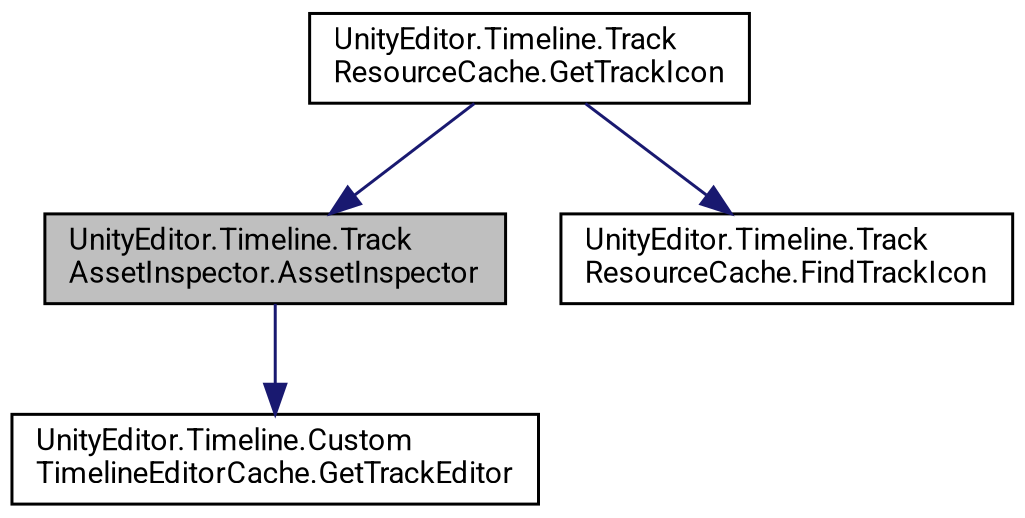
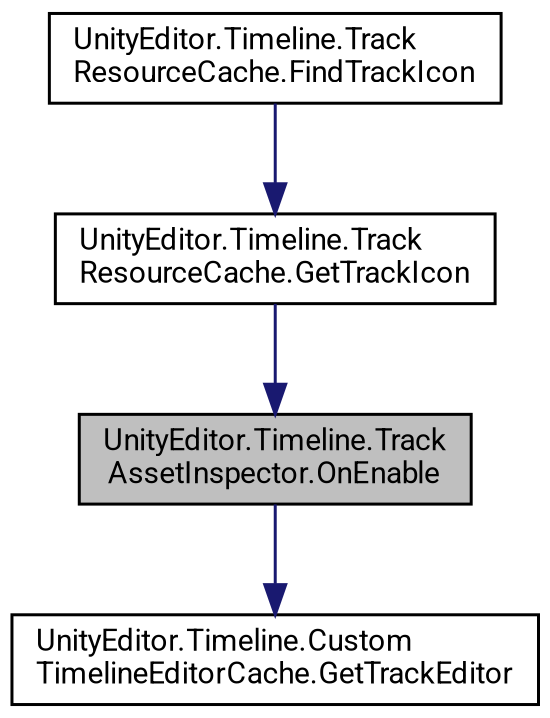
(646, 149) -> (275, 143)
(275, 259) -> (275, 459)
